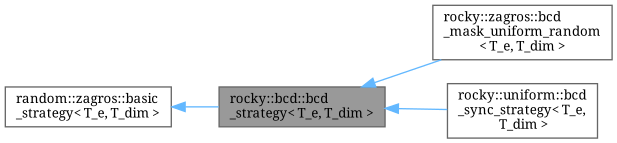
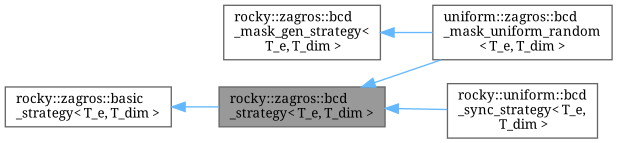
none -> (302, 33)
(522, 33) -> (522, 33)
(88, 107) -> (88, 107)
(302, 107) -> (302, 107)
